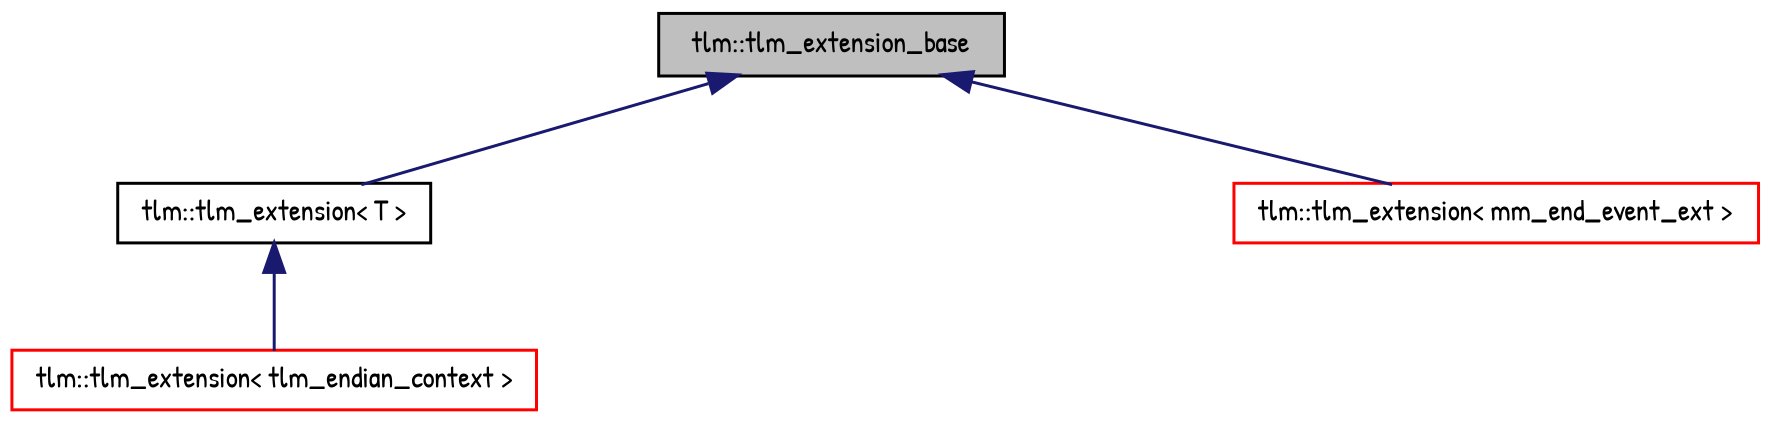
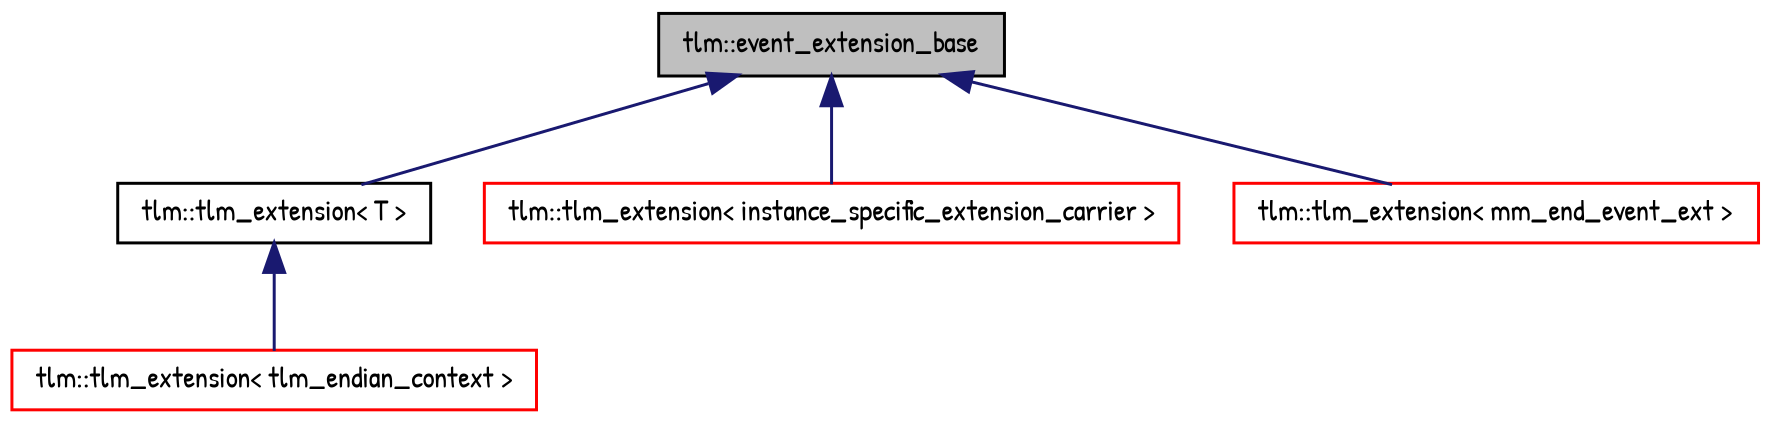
(832, 45) -> (832, 45)
none -> (832, 213)
